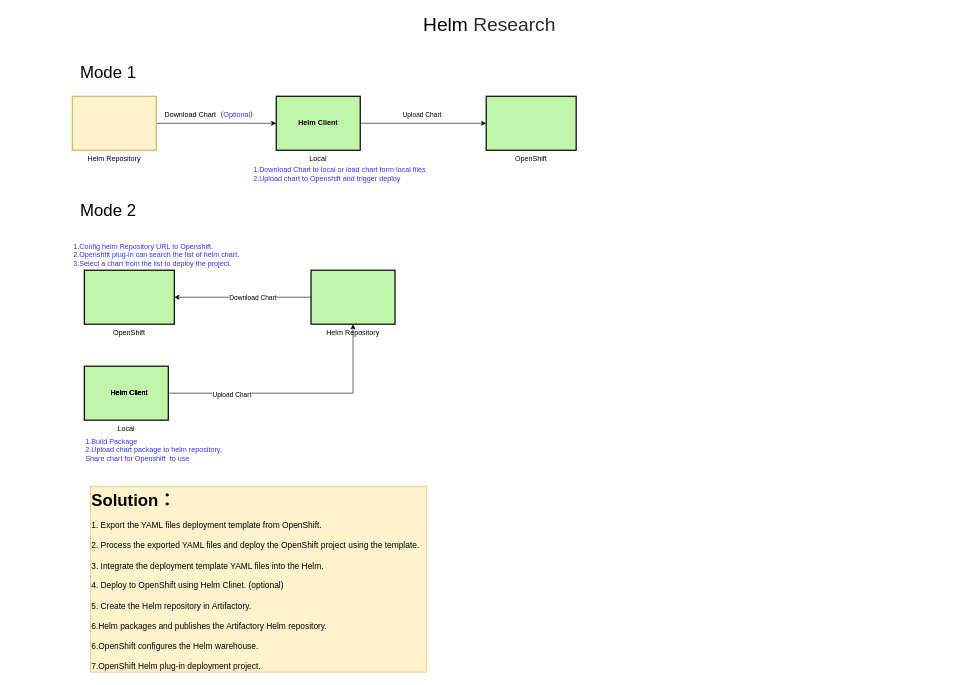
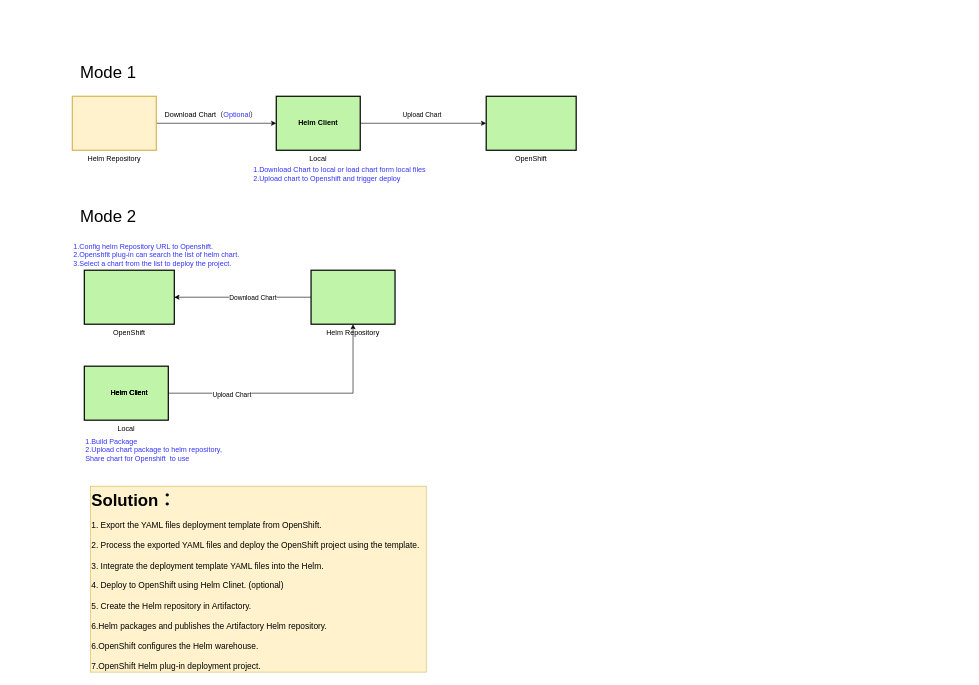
(489, 24) -> none
(108, 210) -> (108, 216)
